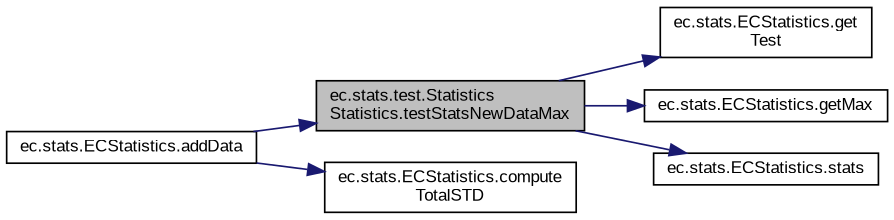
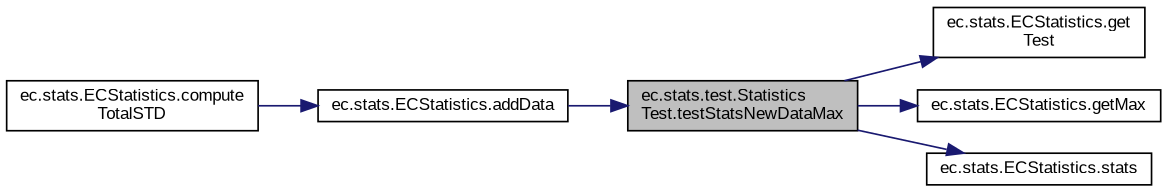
(450, 106) -> (743, 106)
(282, 166) -> (280, 106)
